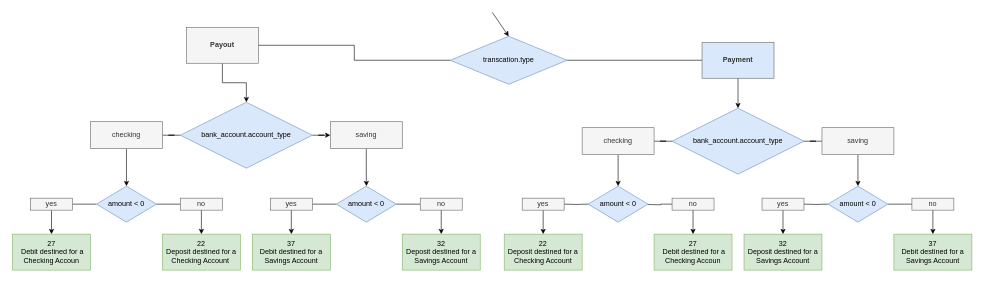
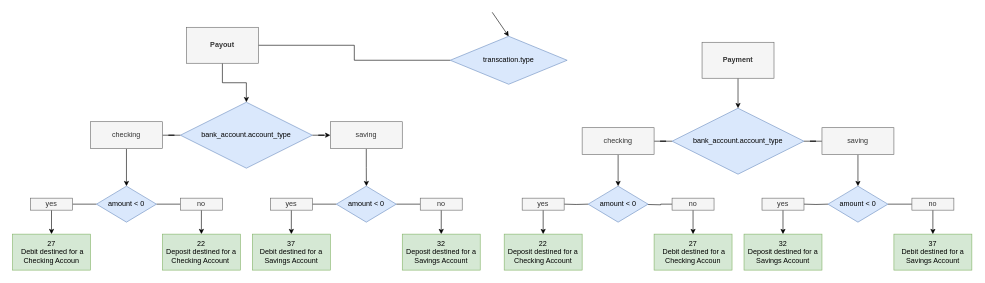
(634, 60) -> none
(738, 60) -> (738, 60)
